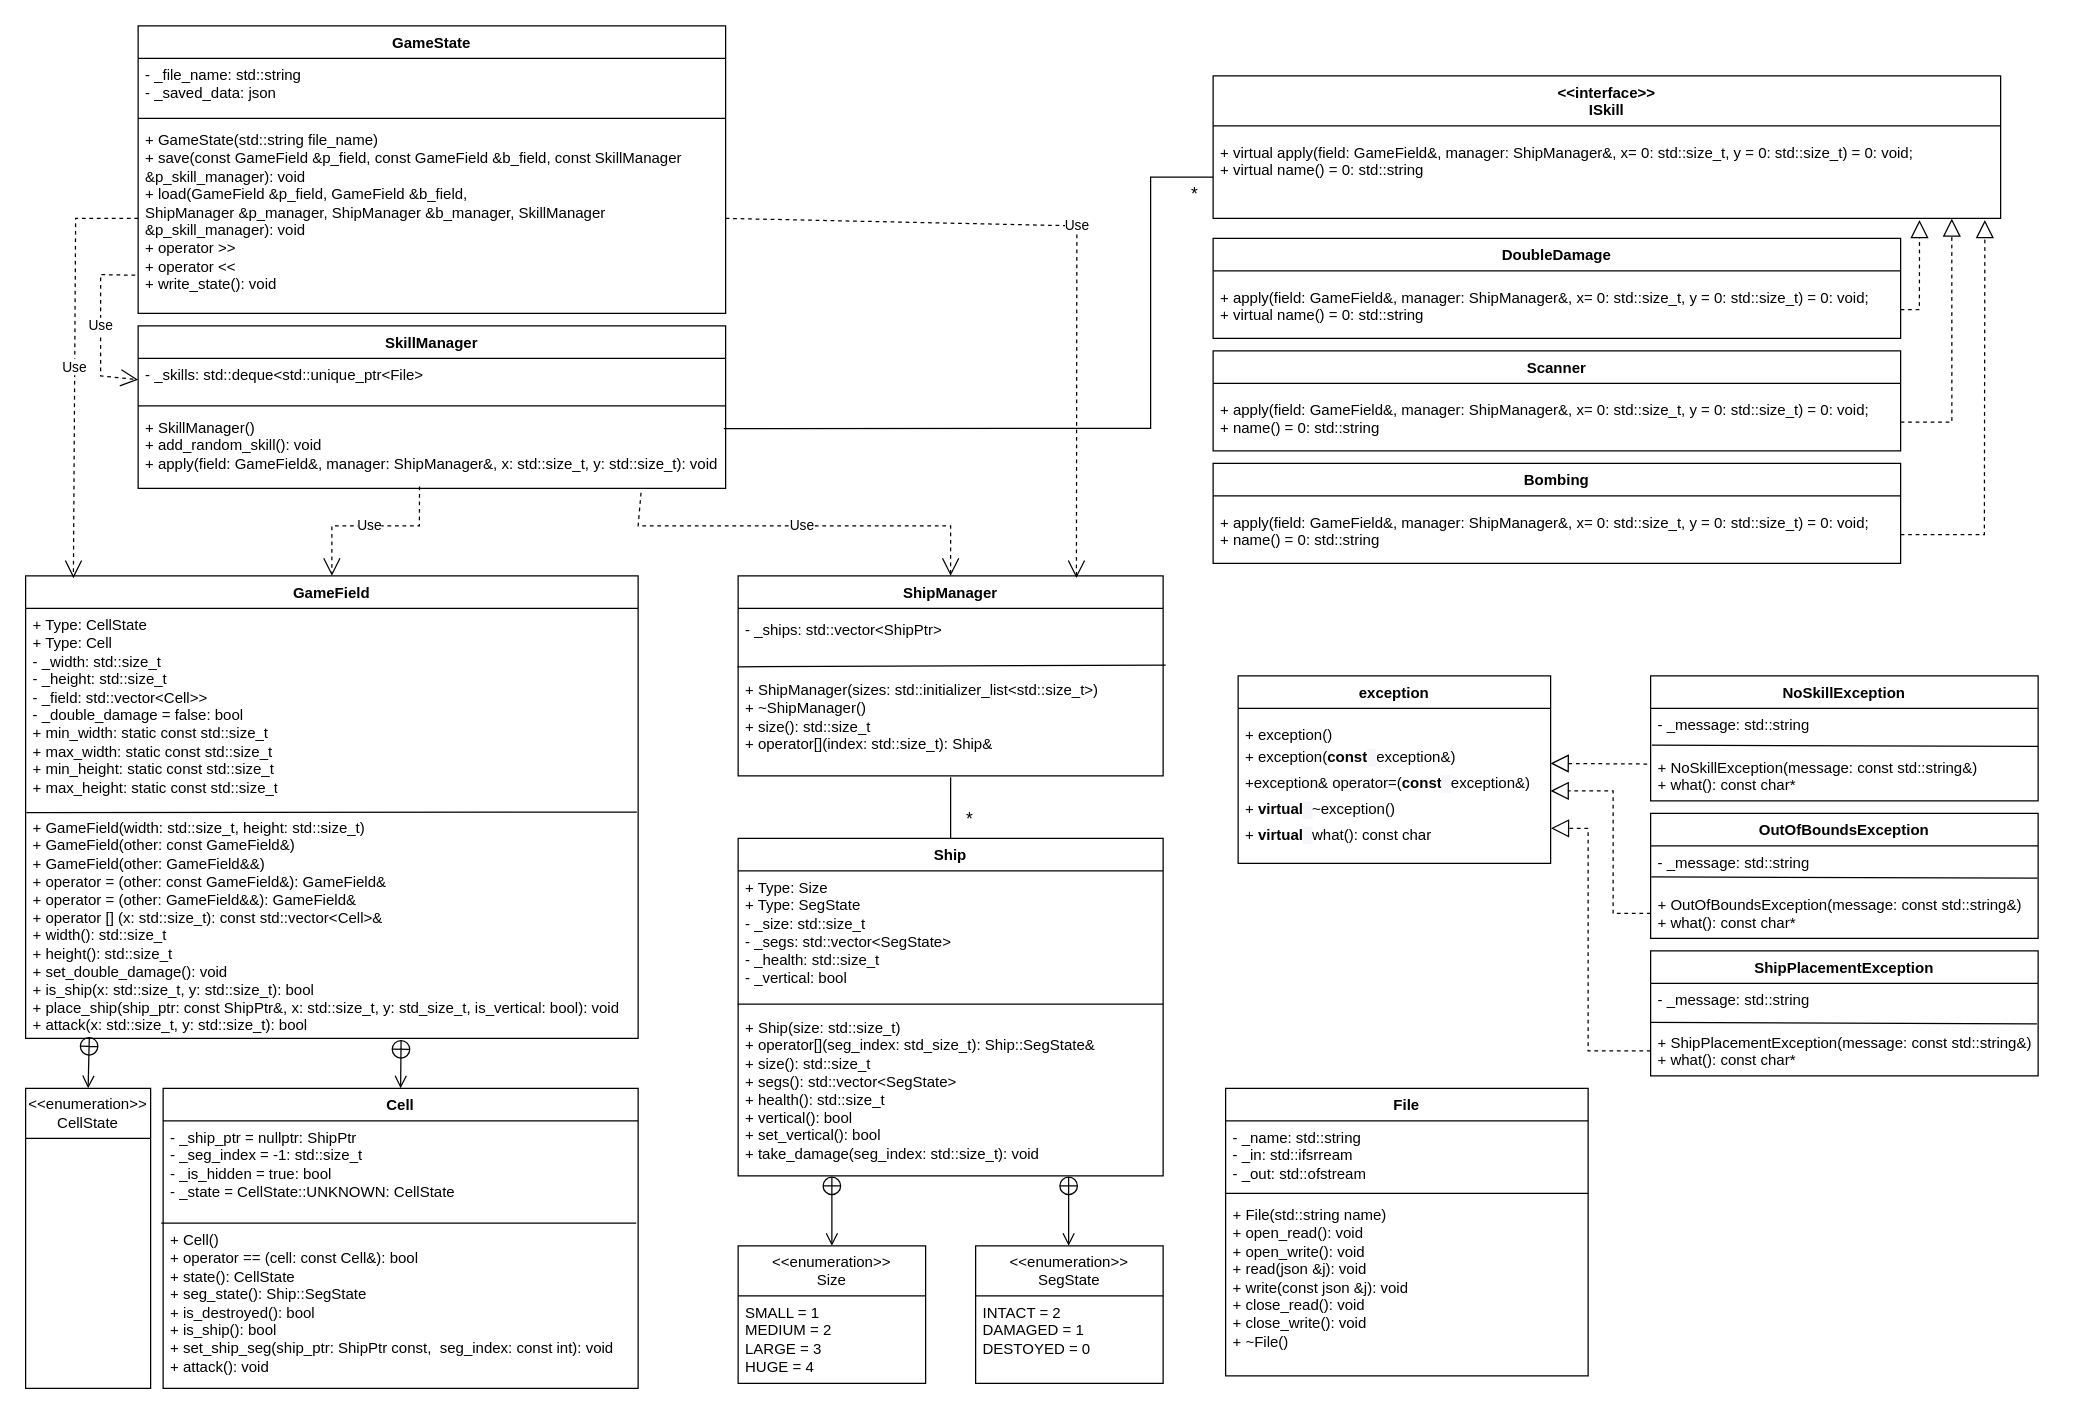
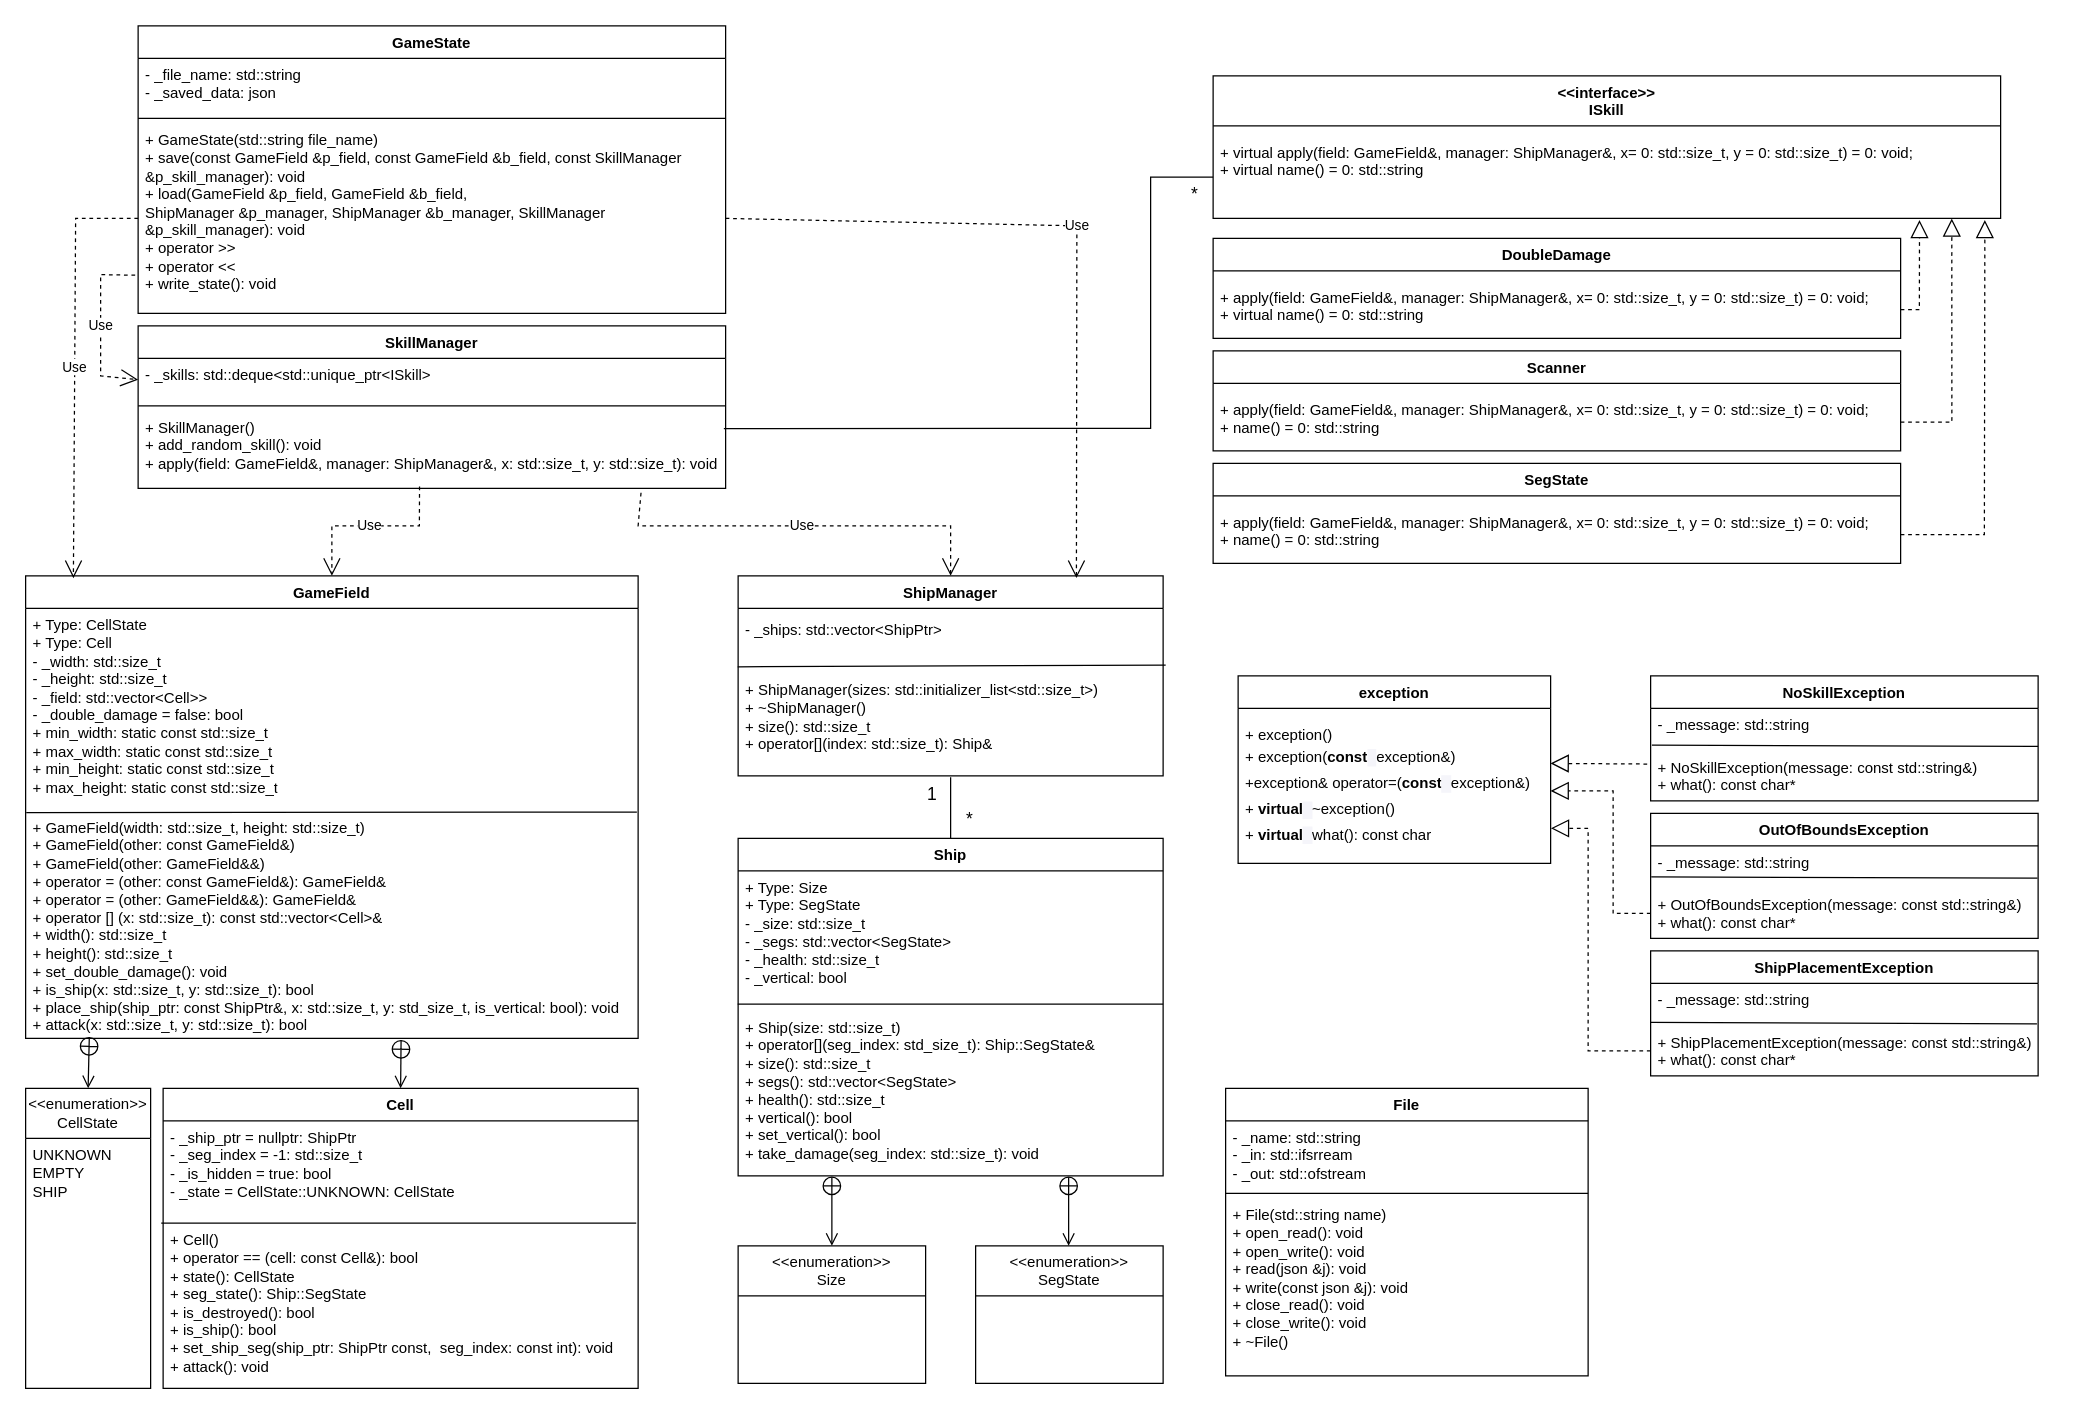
(301, 376) -> (307, 376)
(1557, 481) -> (1557, 481)
none -> (932, 794)
none -> (88, 1263)
(832, 1339) -> none
(1069, 1339) -> none
